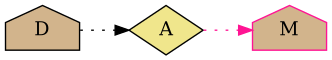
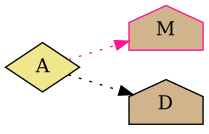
(98, 30) -> (94, 83)
